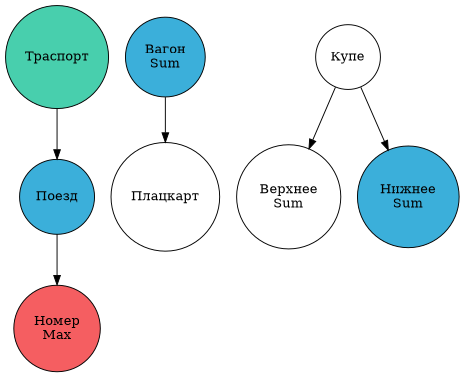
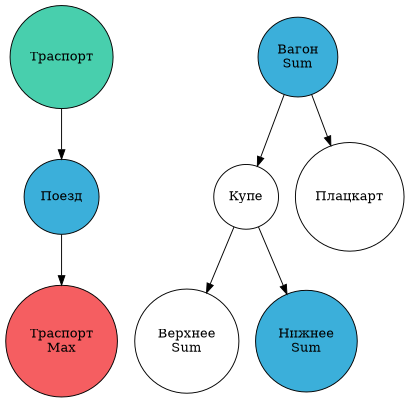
none -> (272, 126)
(57, 328) -> (62, 341)
